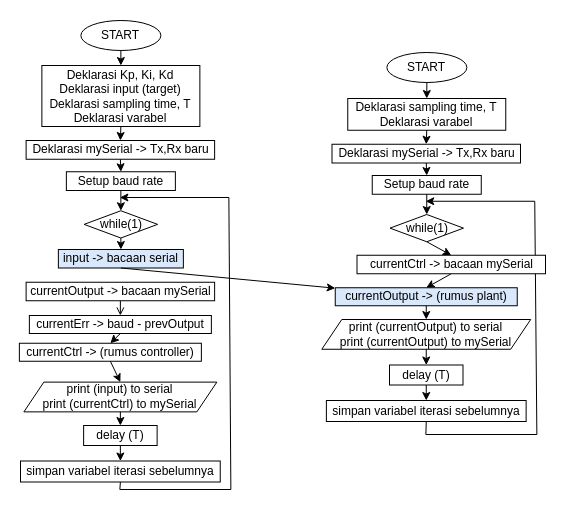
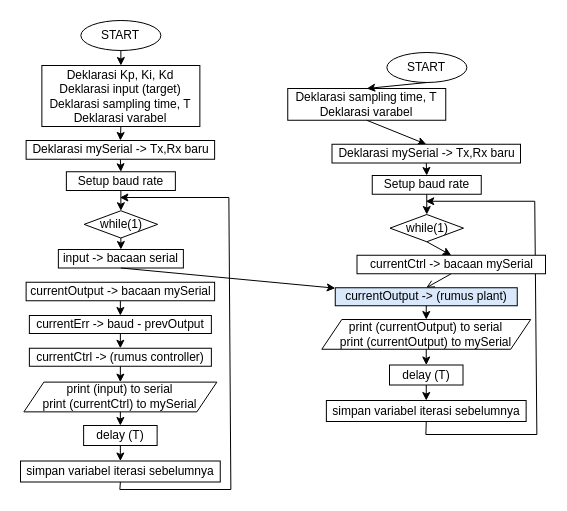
(427, 114) -> (367, 104)
(121, 259) -> (121, 259)
(434, 284) -> (432, 285)
(120, 309) -> (120, 307)
(110, 352) -> (120, 357)
